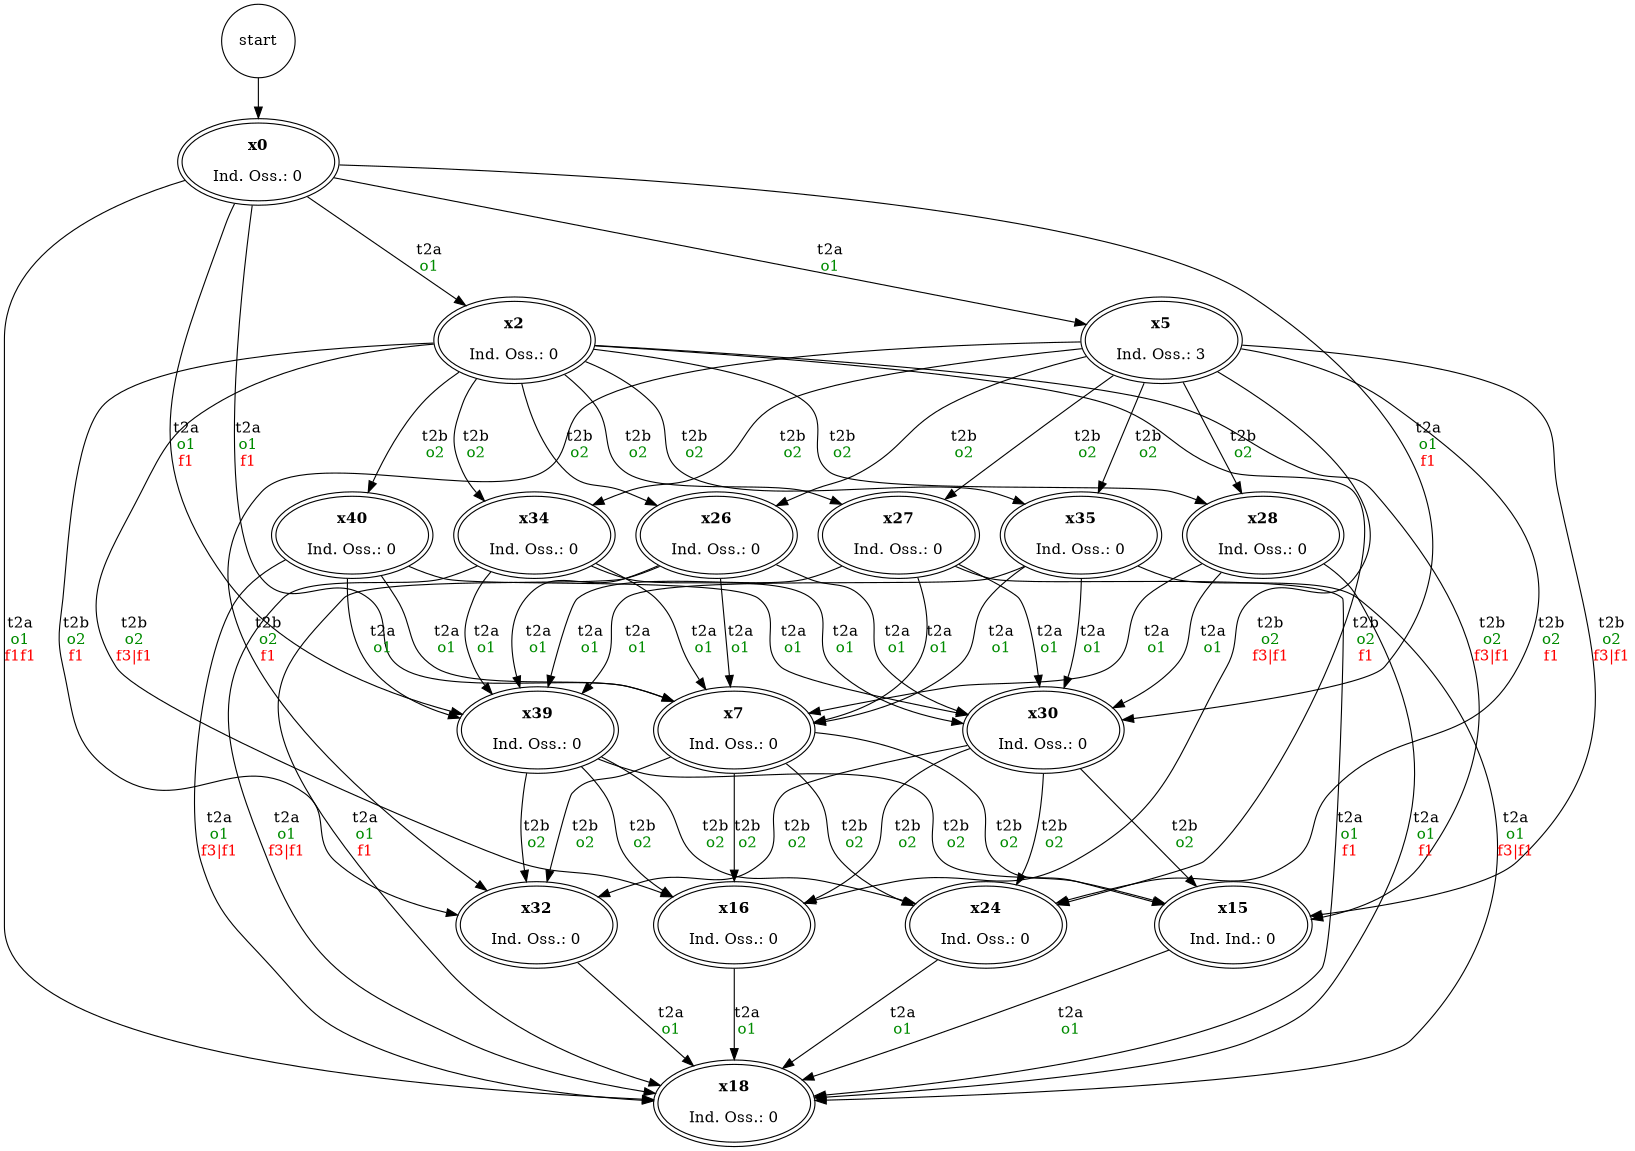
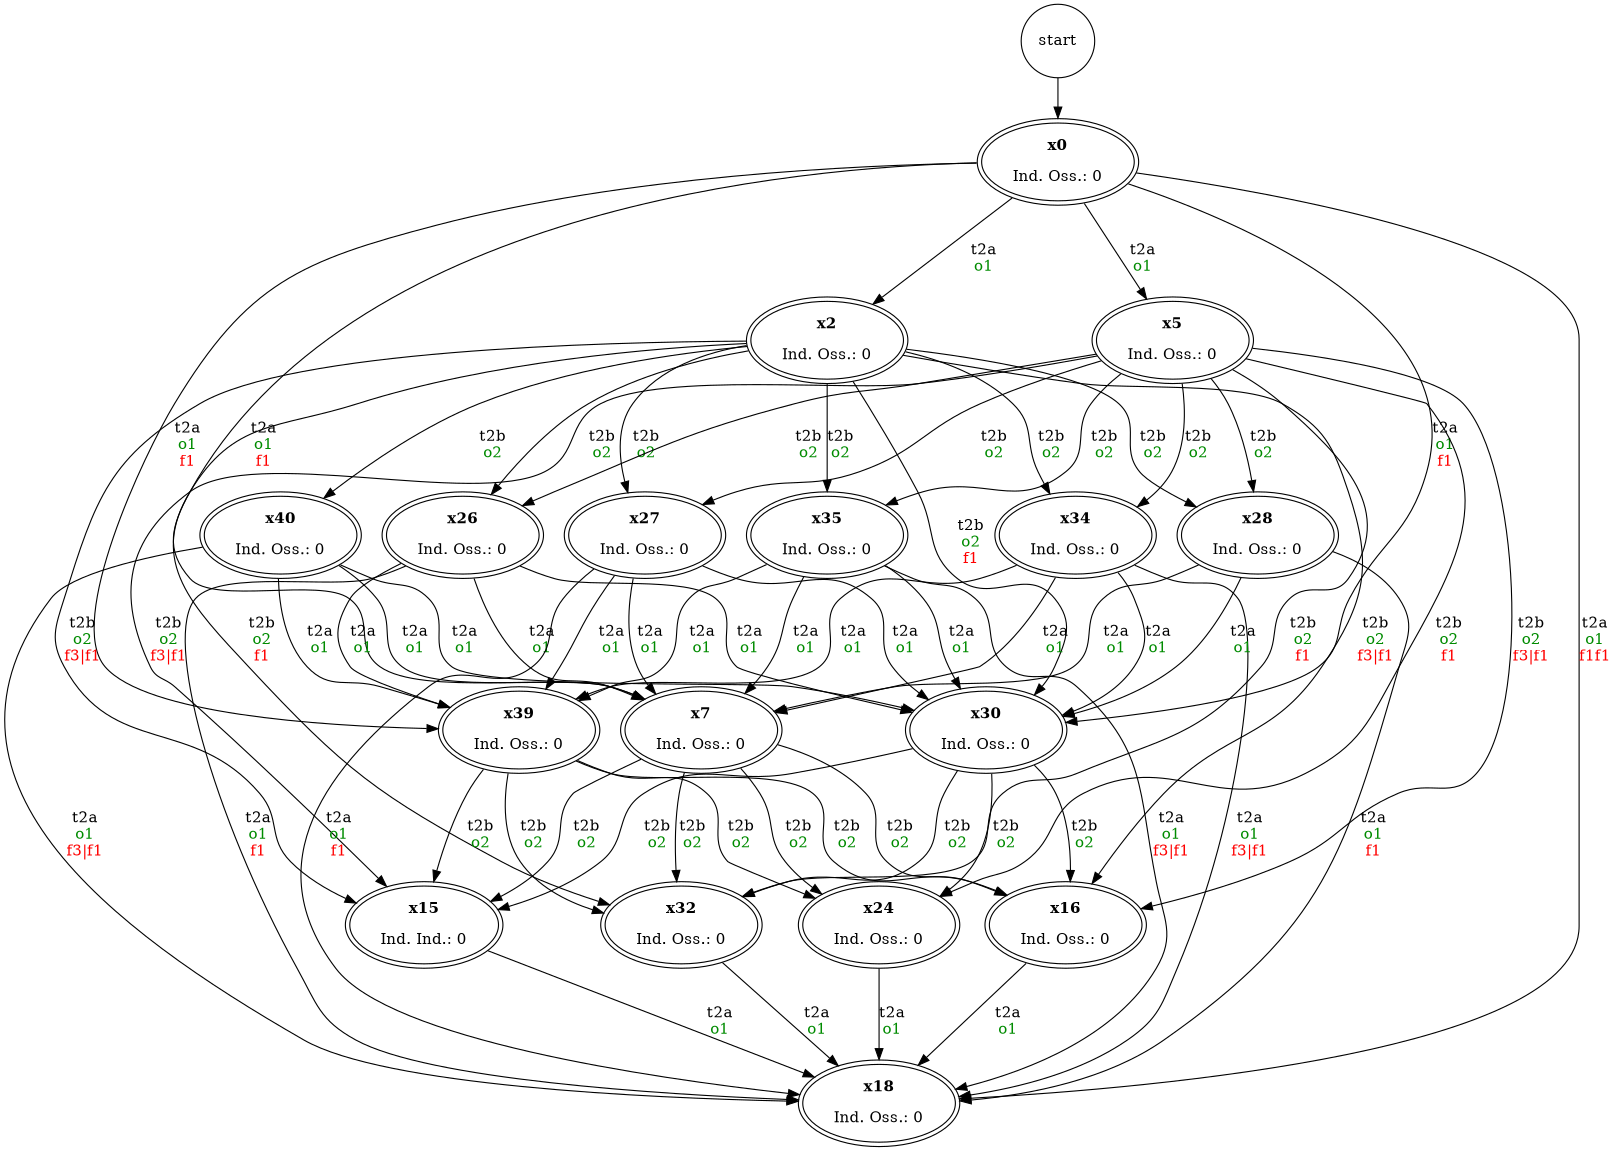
(1162, 355) -> (1173, 355)
(1243, 475) -> (948, 570)
